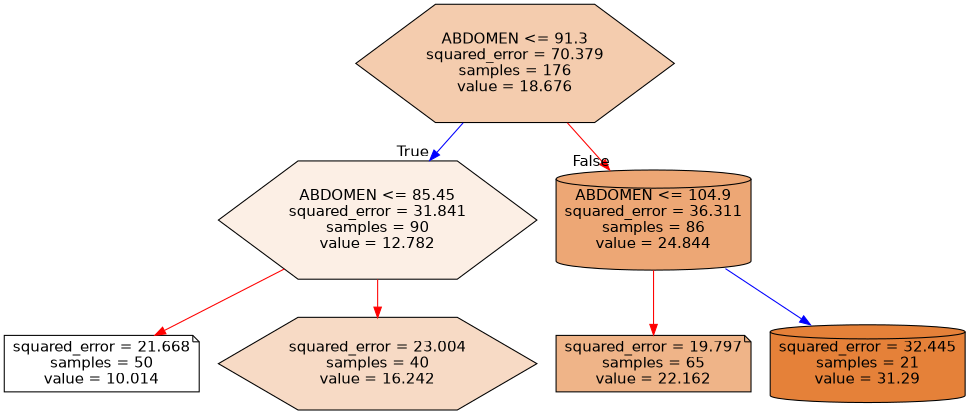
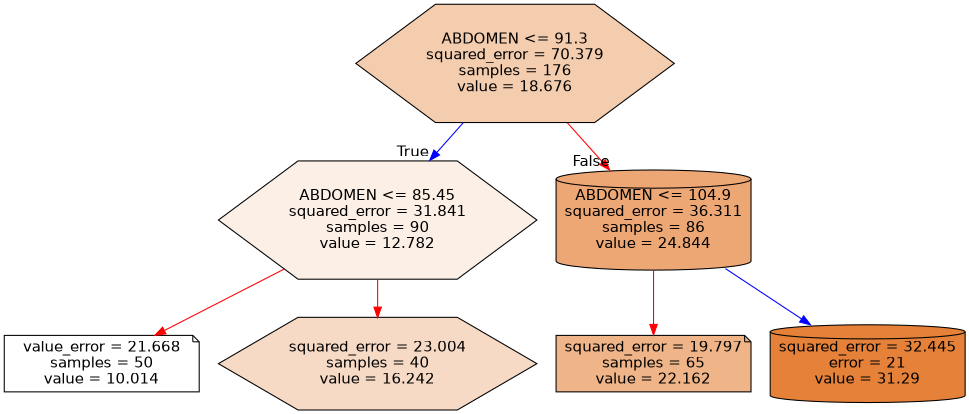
(102, 364) -> (102, 364)
(868, 364) -> (868, 364)
